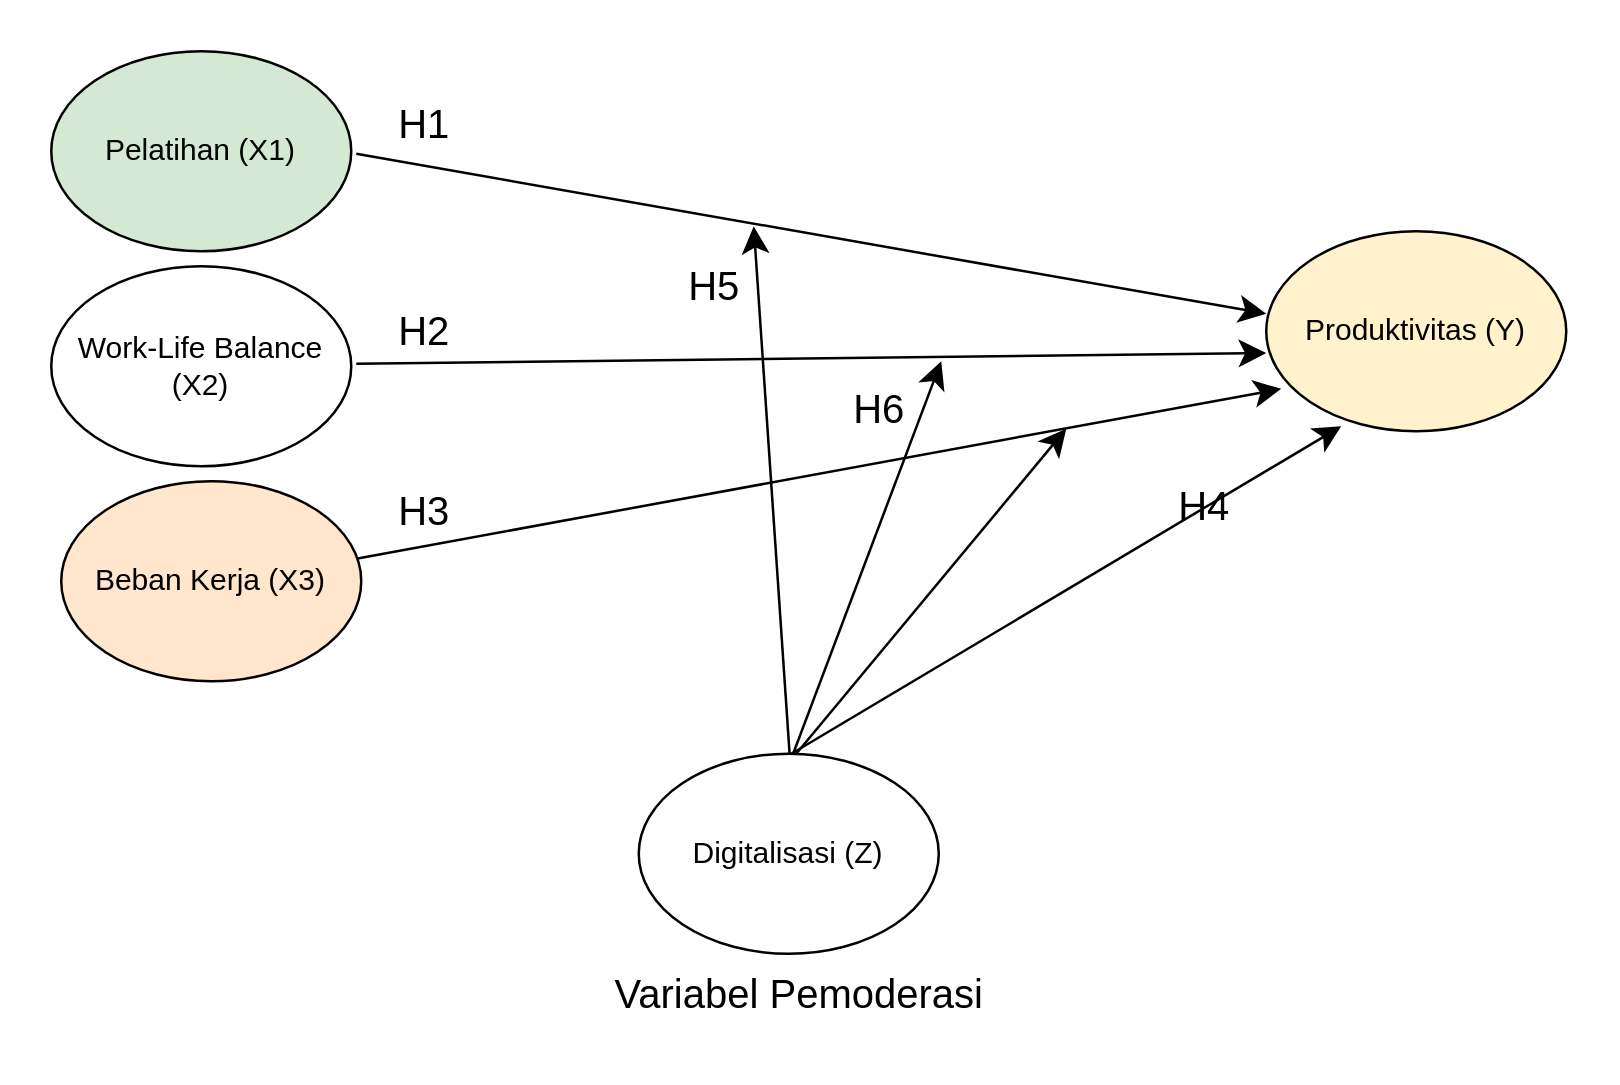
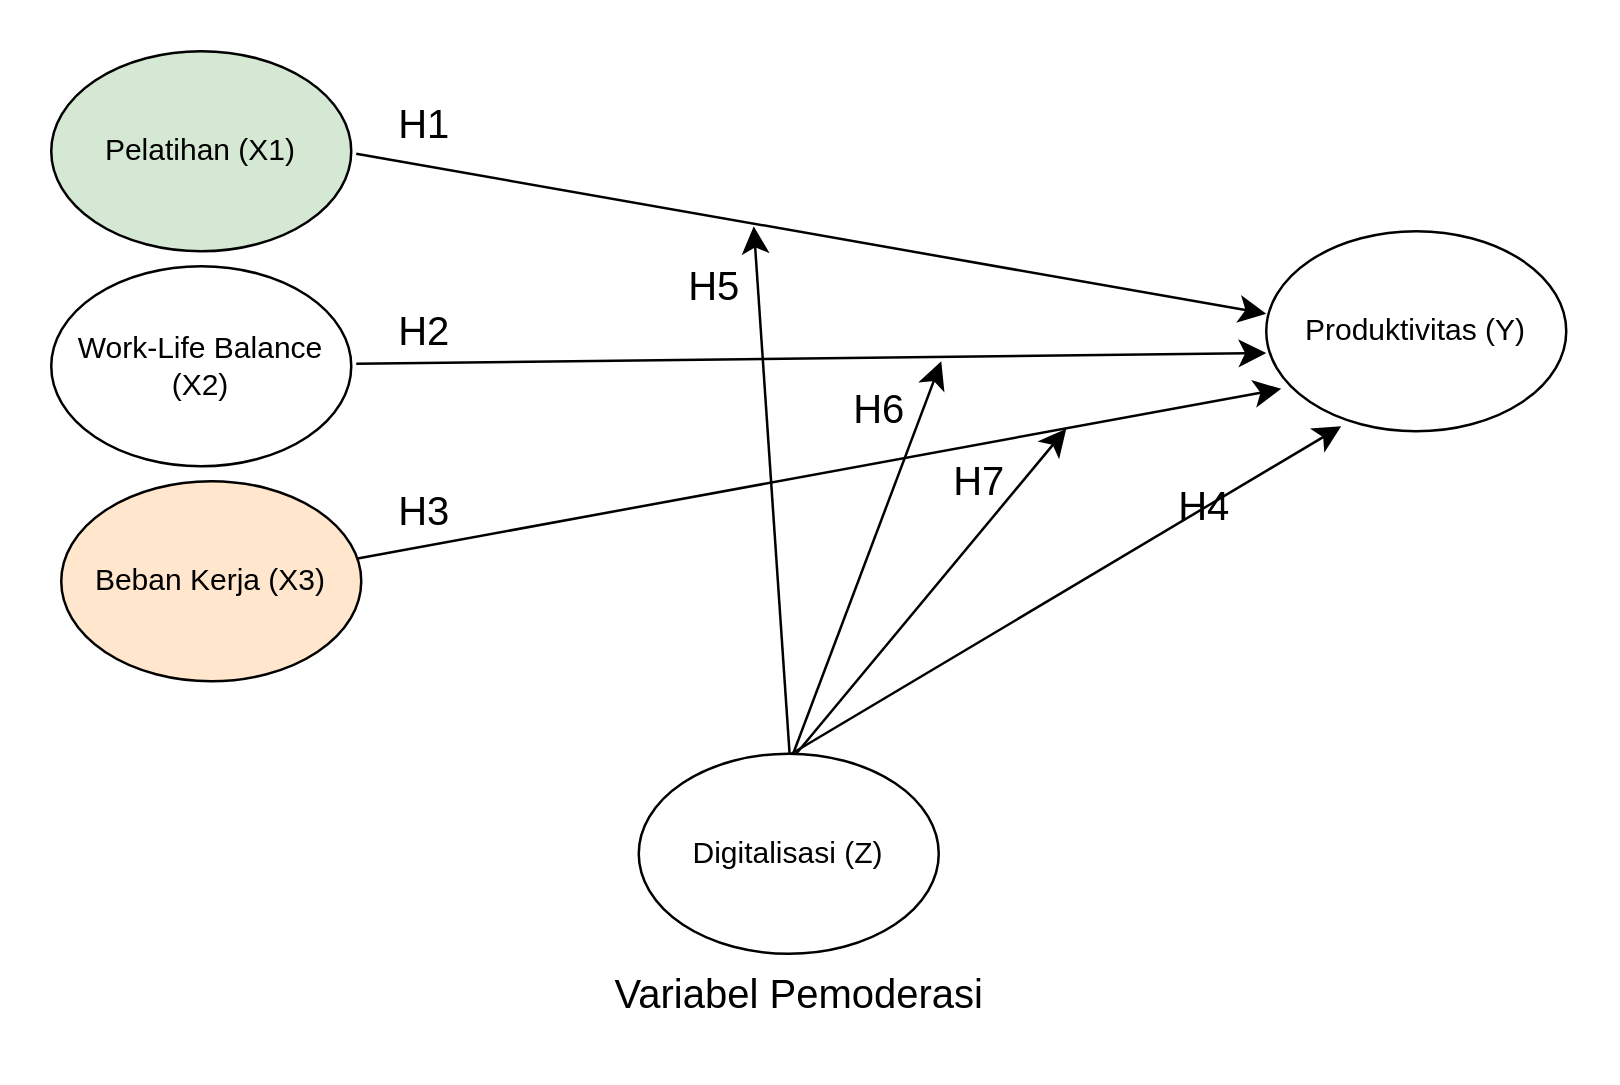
(1416, 331) -> (1416, 331)
none -> (979, 481)
